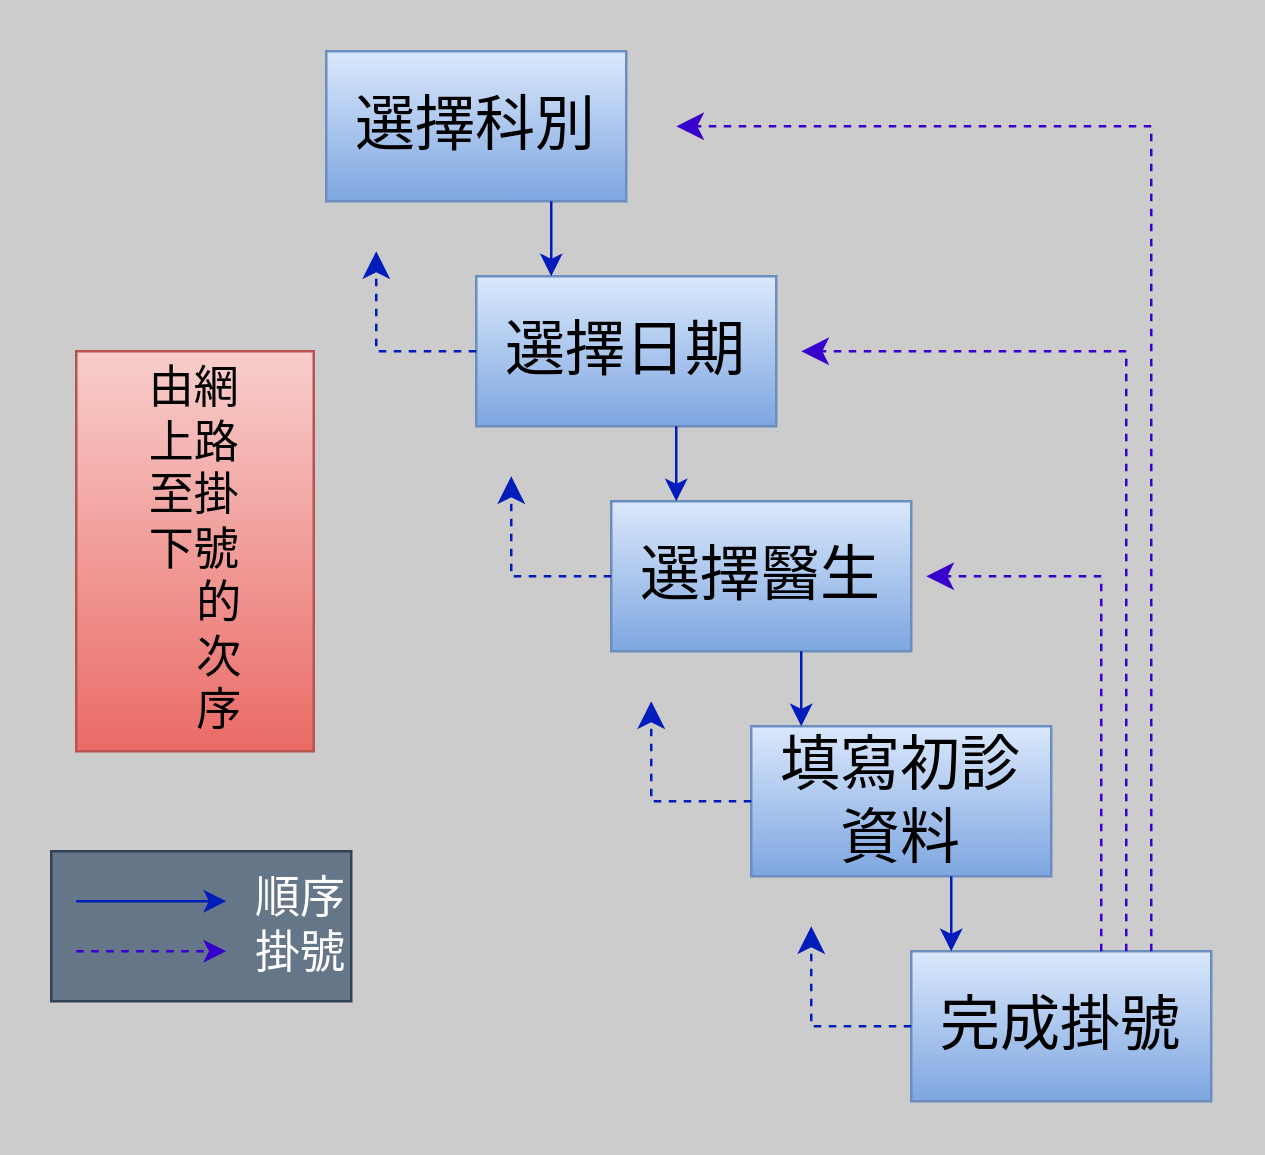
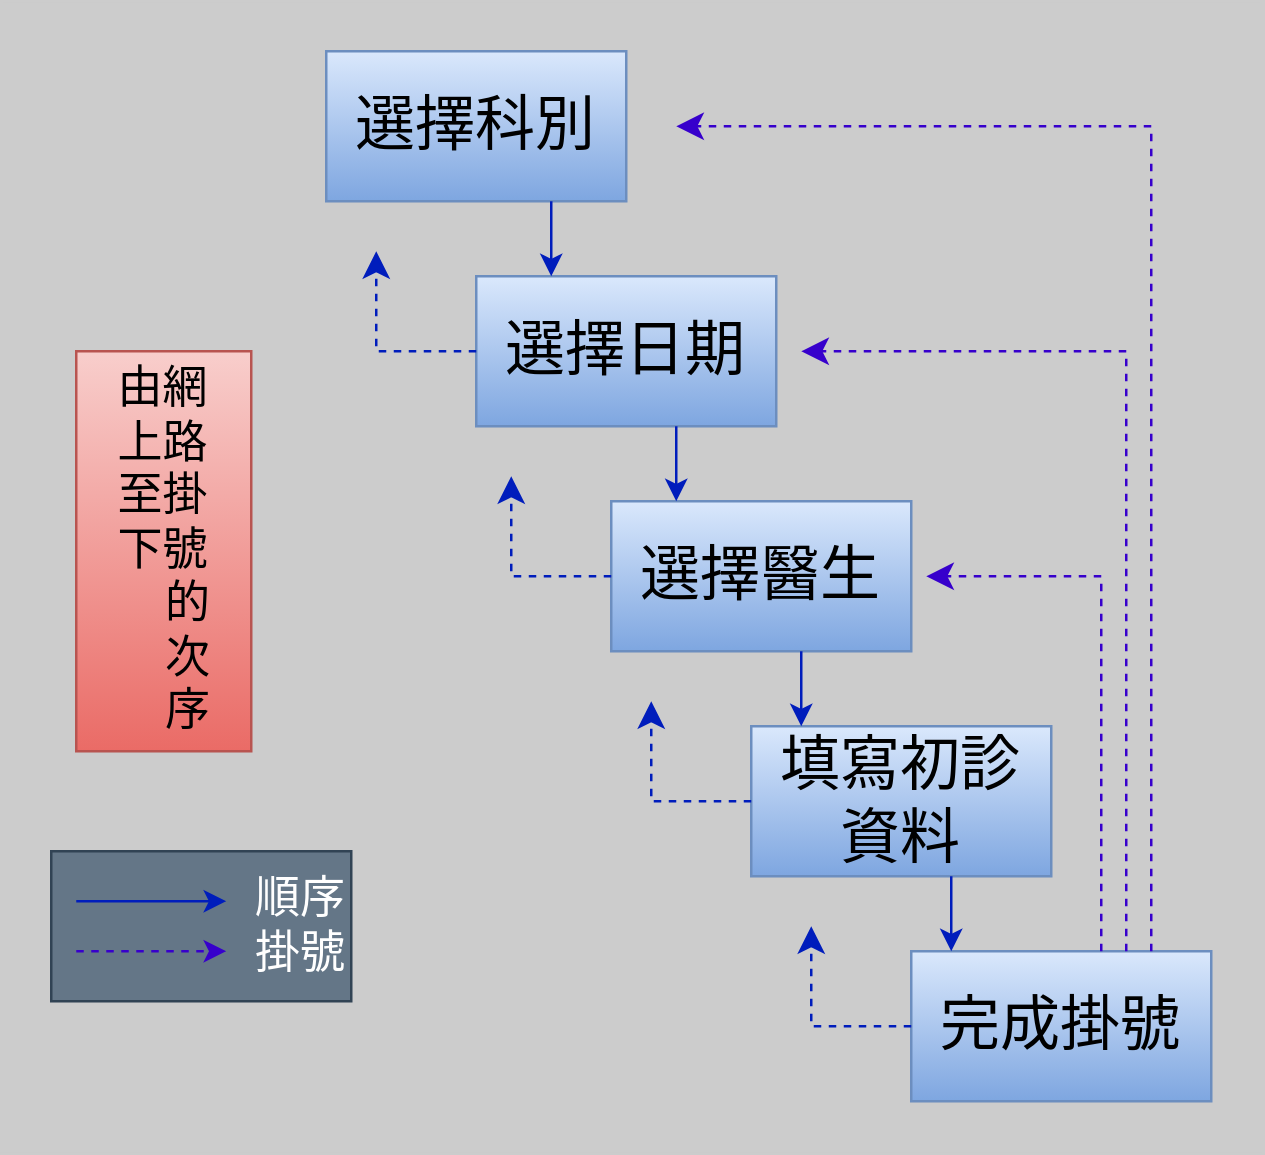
(195, 551) -> (164, 551)
